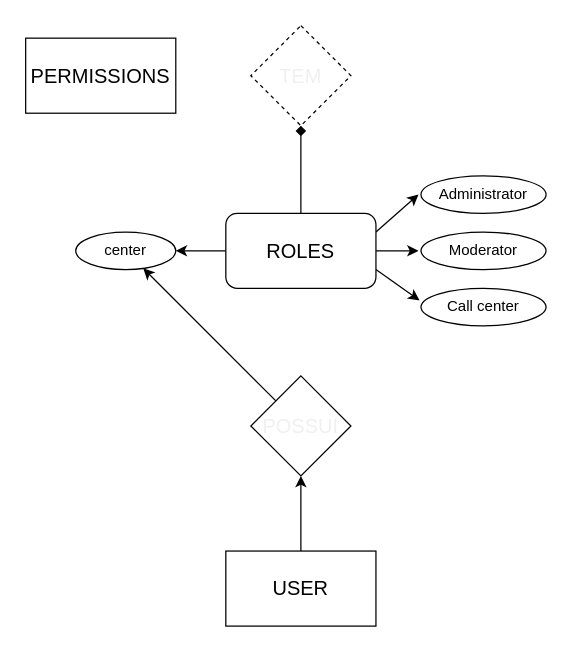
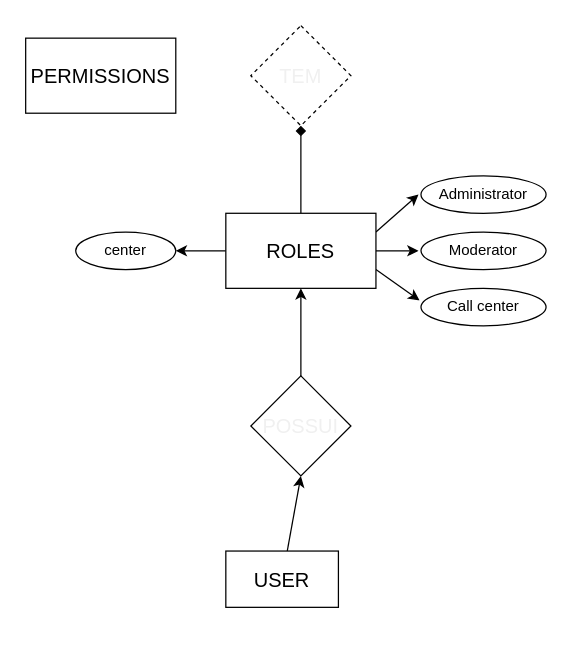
(301, 251) -> (301, 251)
(213, 338) -> (301, 336)
(301, 588) -> (282, 579)
